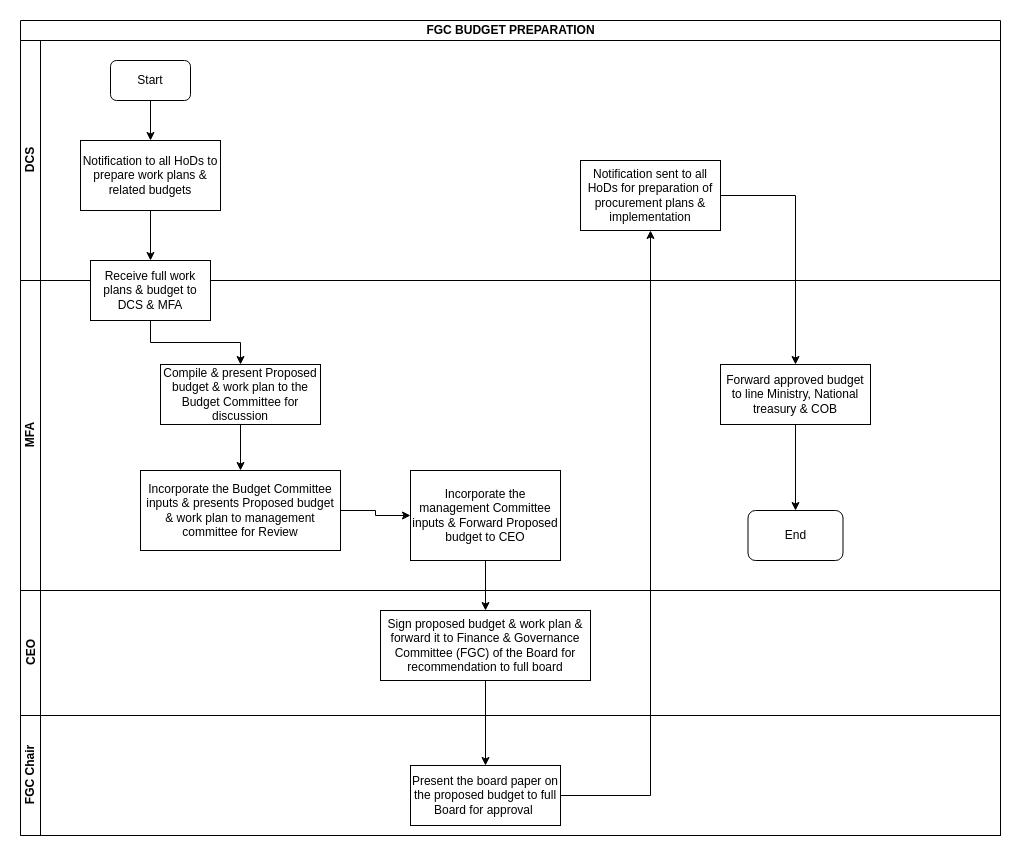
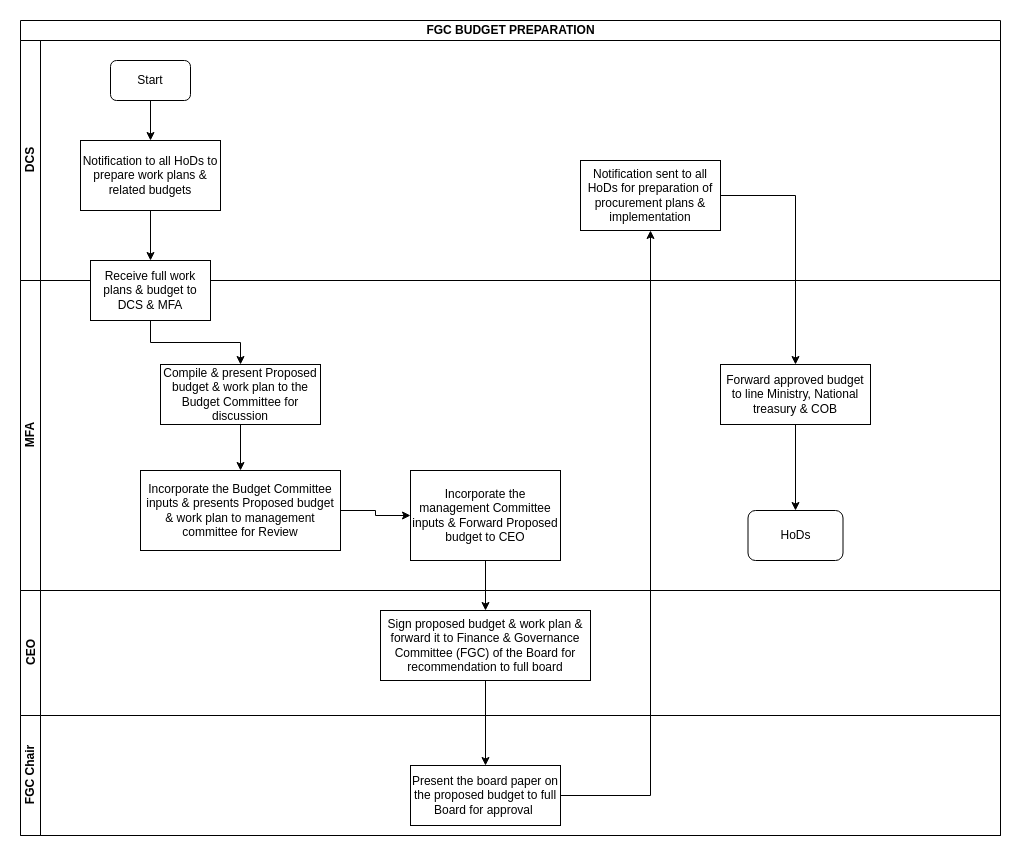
(796, 536) -> (796, 536)
